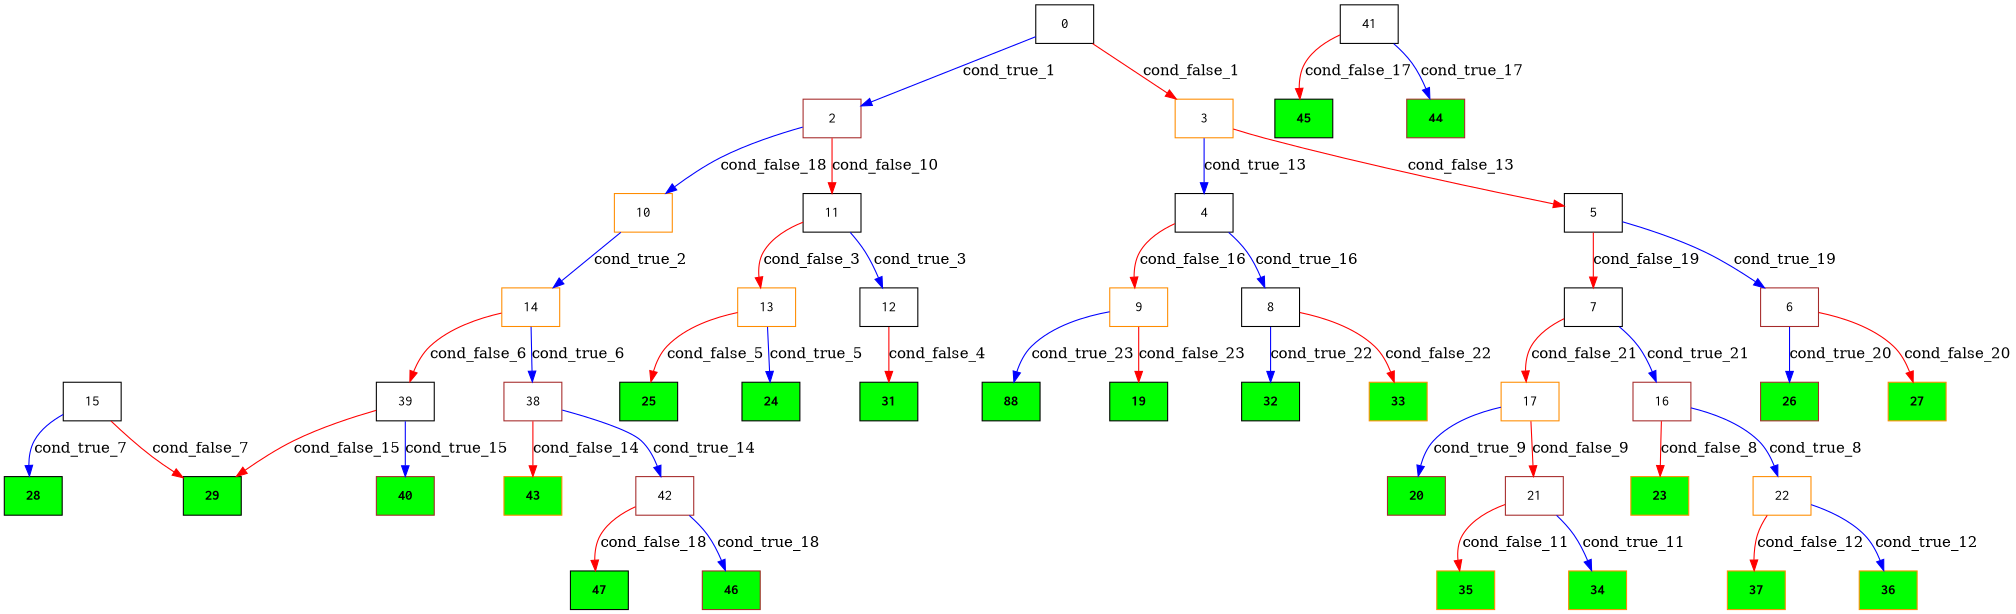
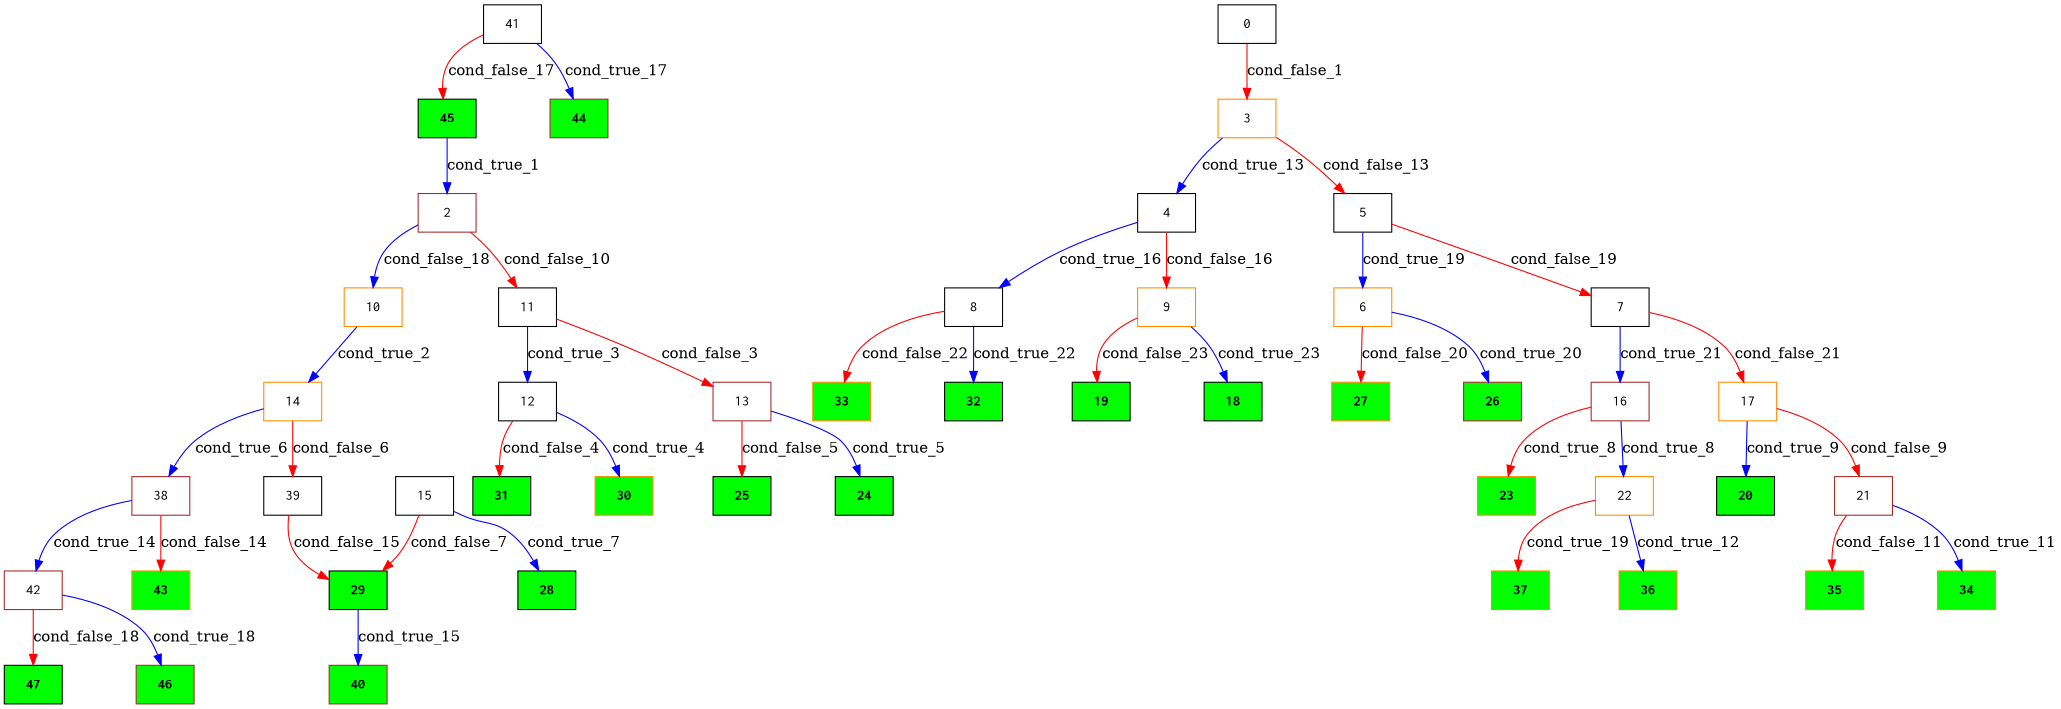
(953, 69) -> (447, 160)
(767, 307) -> (742, 402)
(1790, 307) -> (1363, 307)
(1011, 402) -> (1233, 402)
(405, 443) -> (358, 632)
(1710, 449) -> (1570, 449)
none -> (624, 496)
(1416, 496) -> (1746, 496)
(1811, 543) -> (1578, 543)
